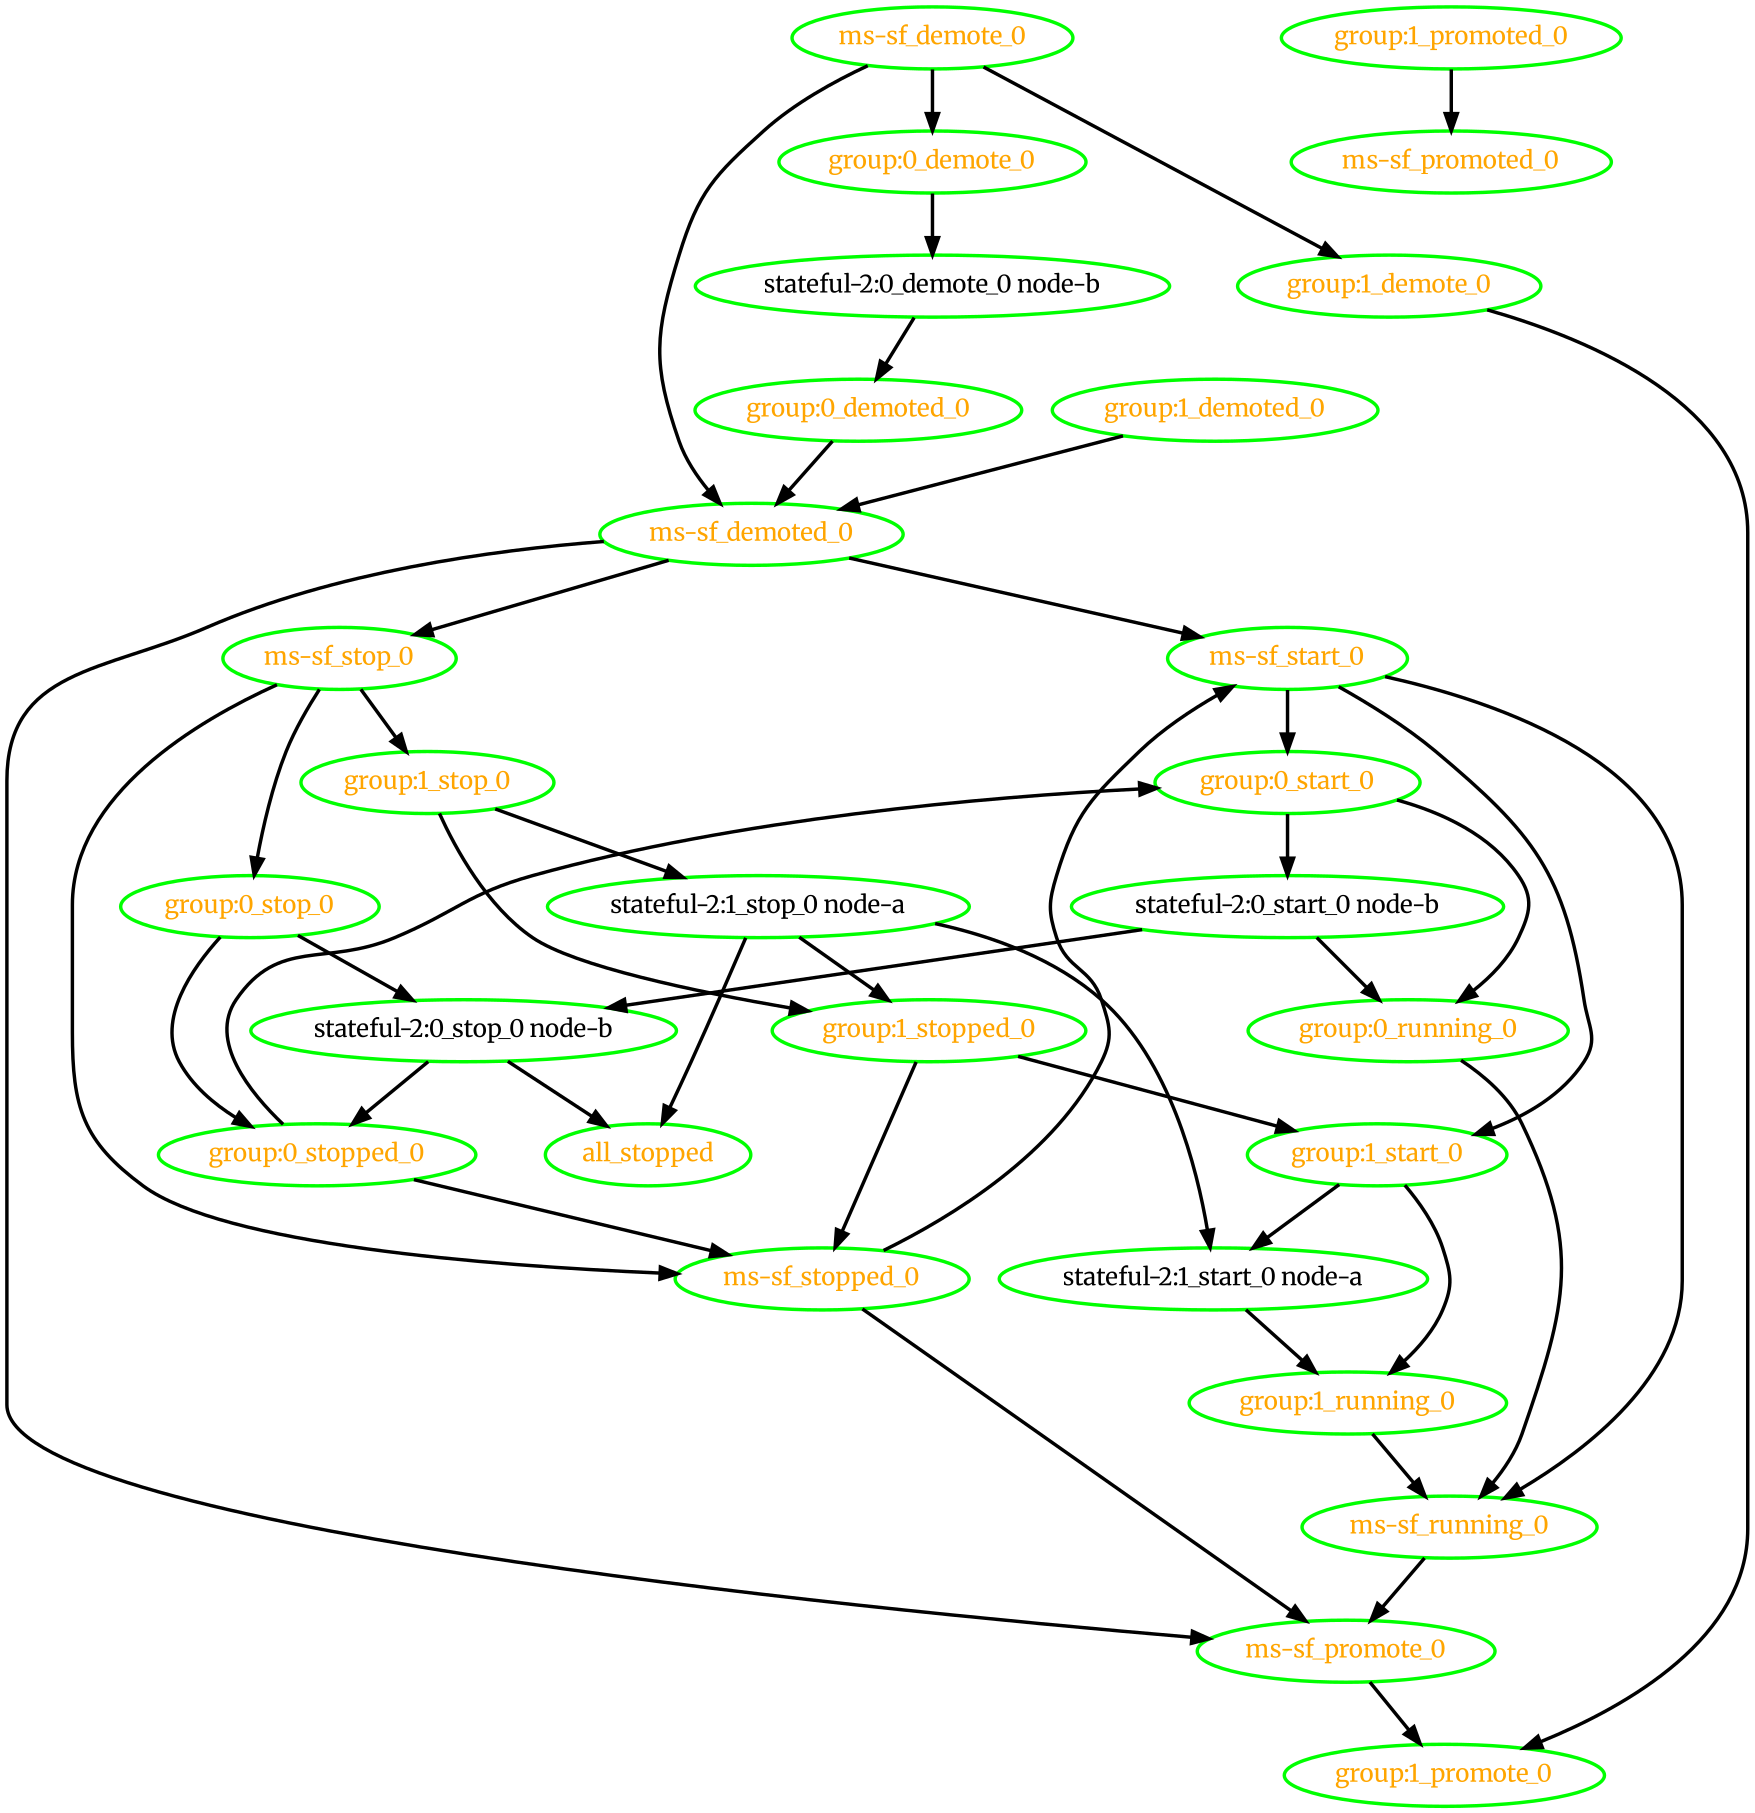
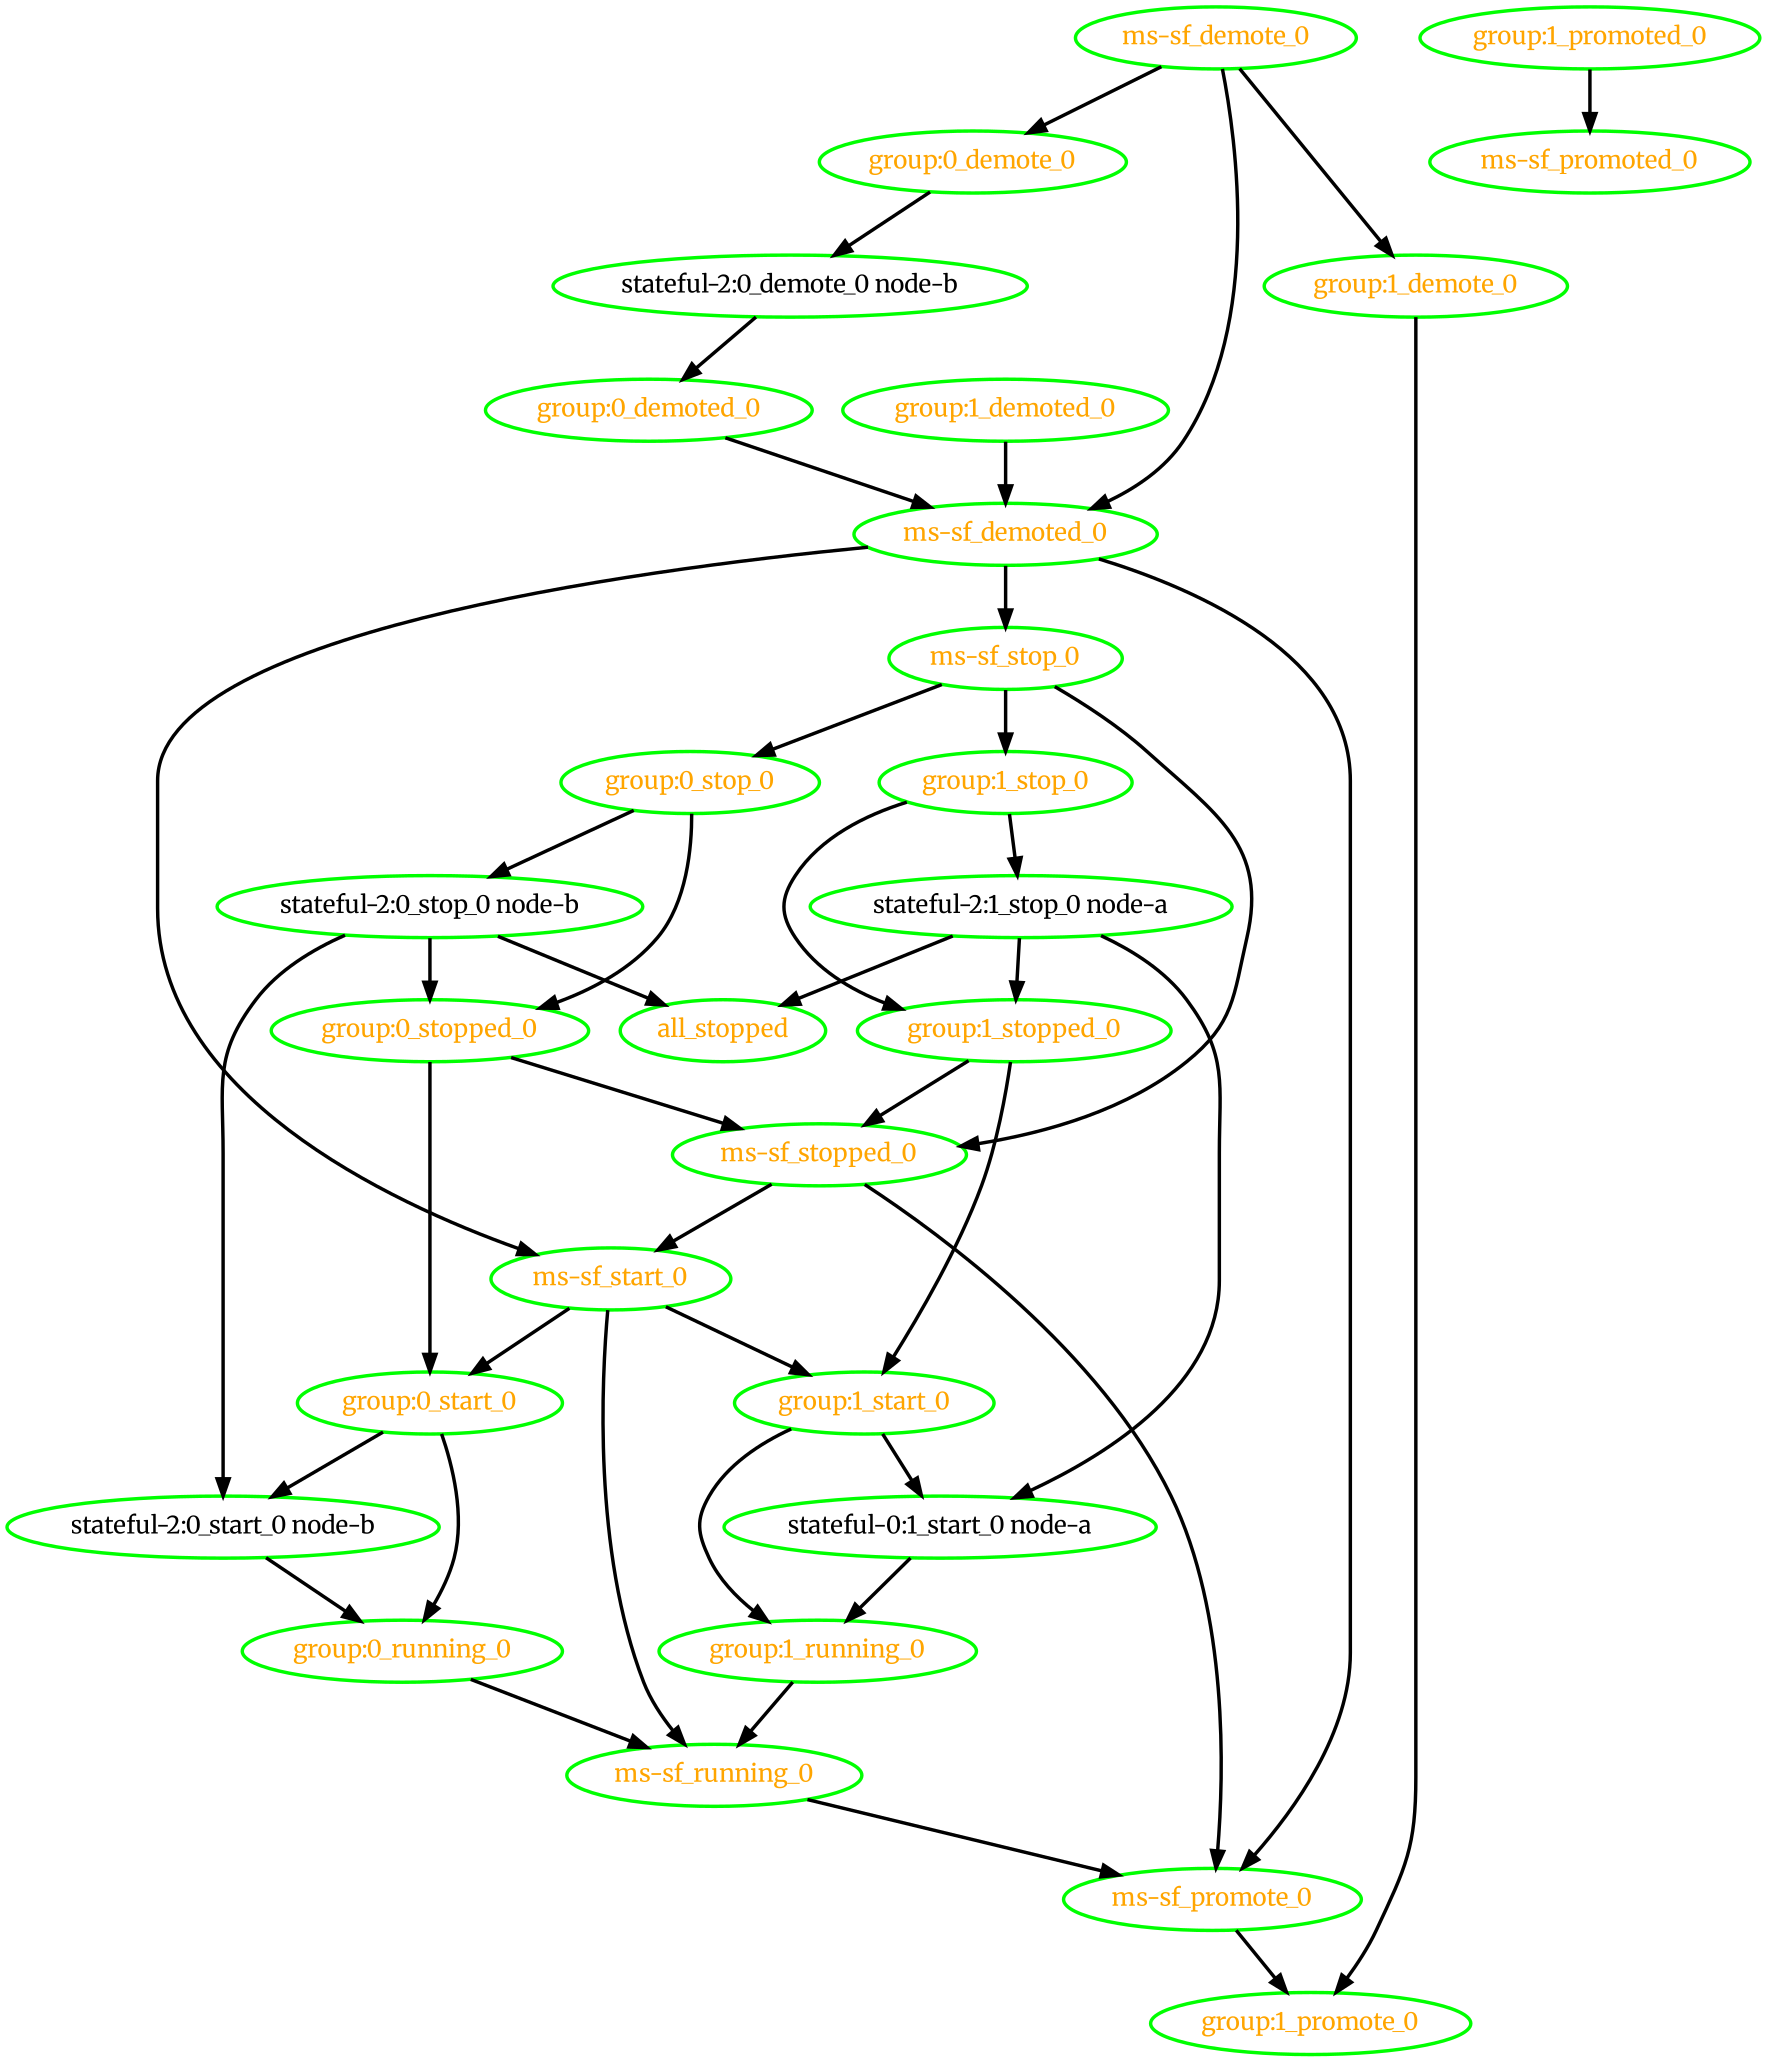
(884, 967) -> (223, 1180)
(1213, 1279) -> (940, 1527)
